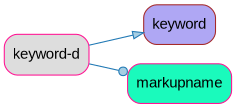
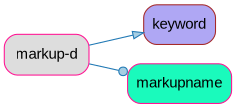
(47, 55) -> (47, 55)
